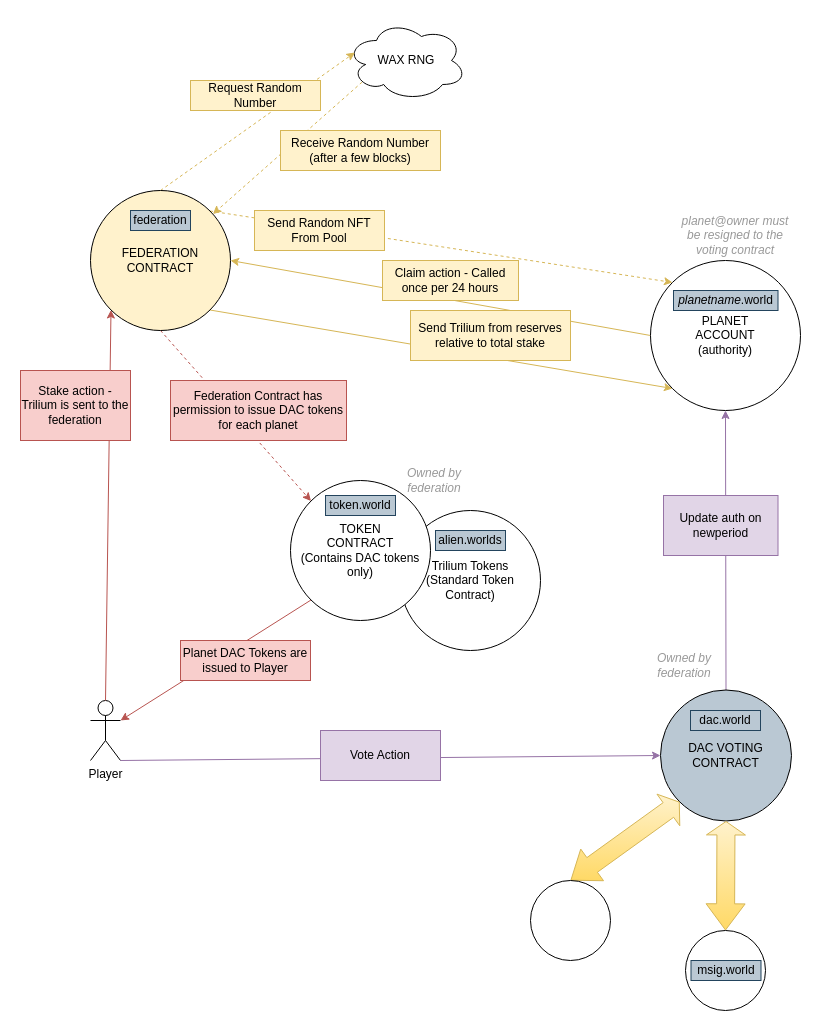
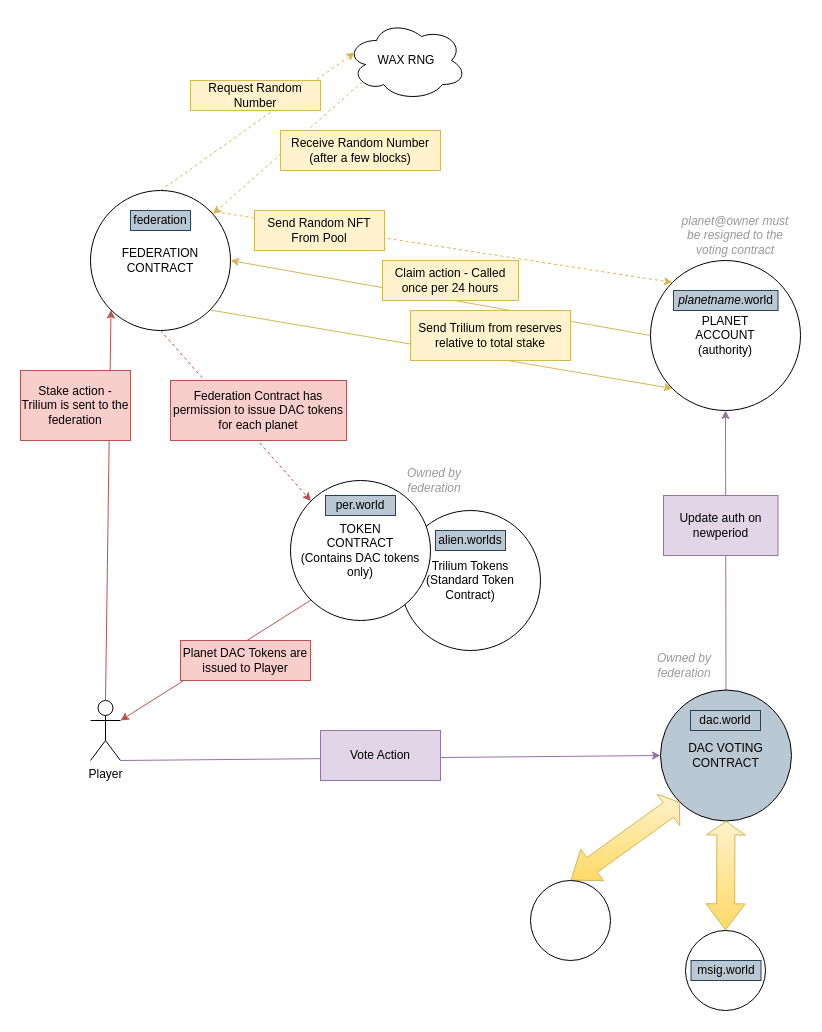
(161, 261) -> (161, 261)
(361, 506) -> (361, 506)
